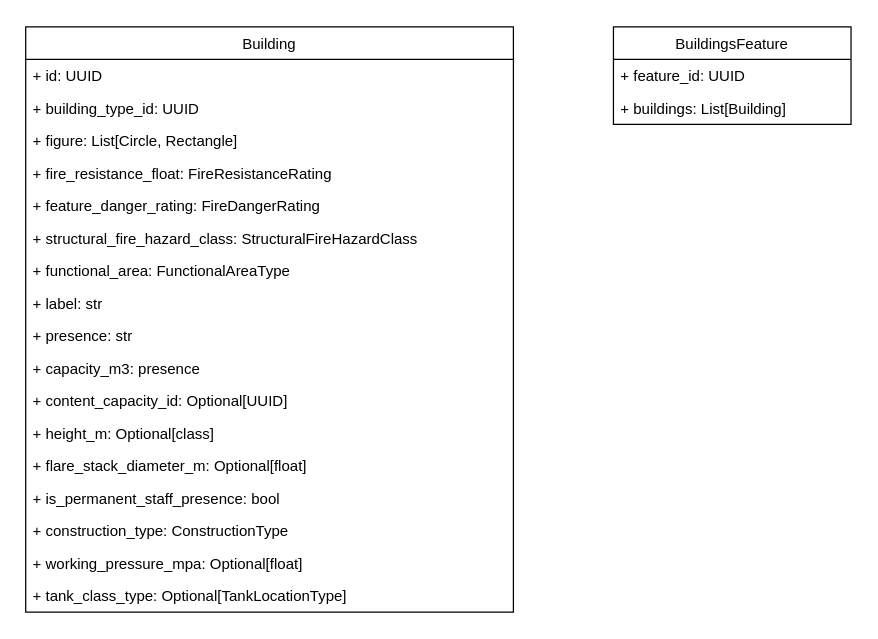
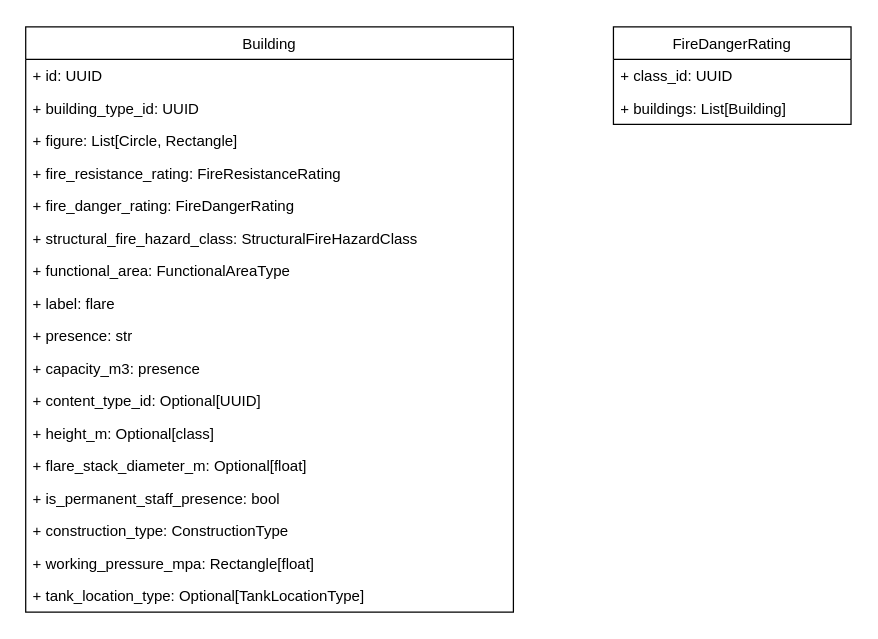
(731, 44) -> (731, 44)
(688, 76) -> (677, 76)
(204, 174) -> (208, 174)
(193, 206) -> (178, 206)
(73, 304) -> (80, 304)
(174, 401) -> (159, 401)
(183, 564) -> (189, 564)
(208, 596) -> (218, 596)
